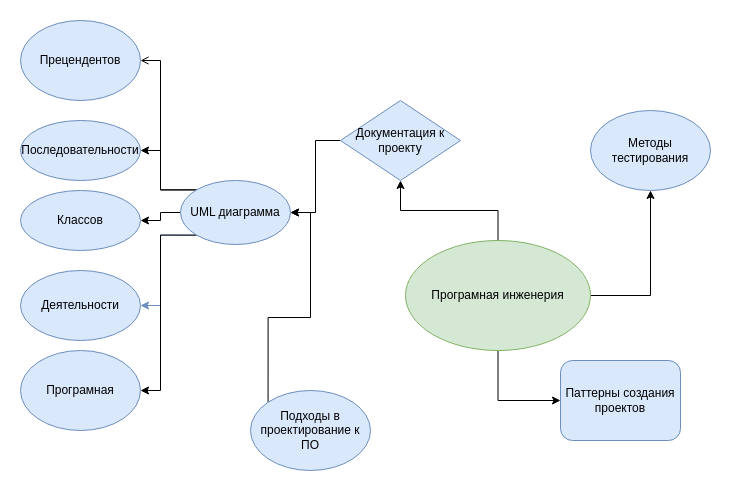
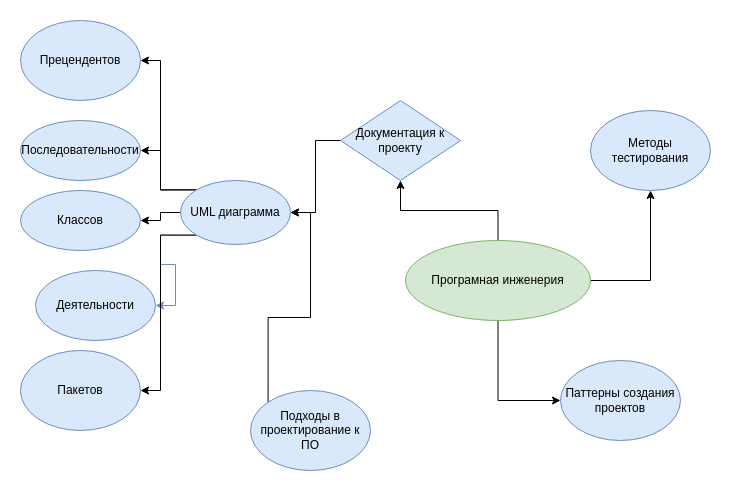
(146, 61) -> (148, 61)
(498, 296) -> (498, 281)
(81, 306) -> (96, 306)
(81, 391) -> (81, 391)
(621, 401) -> (621, 401)
